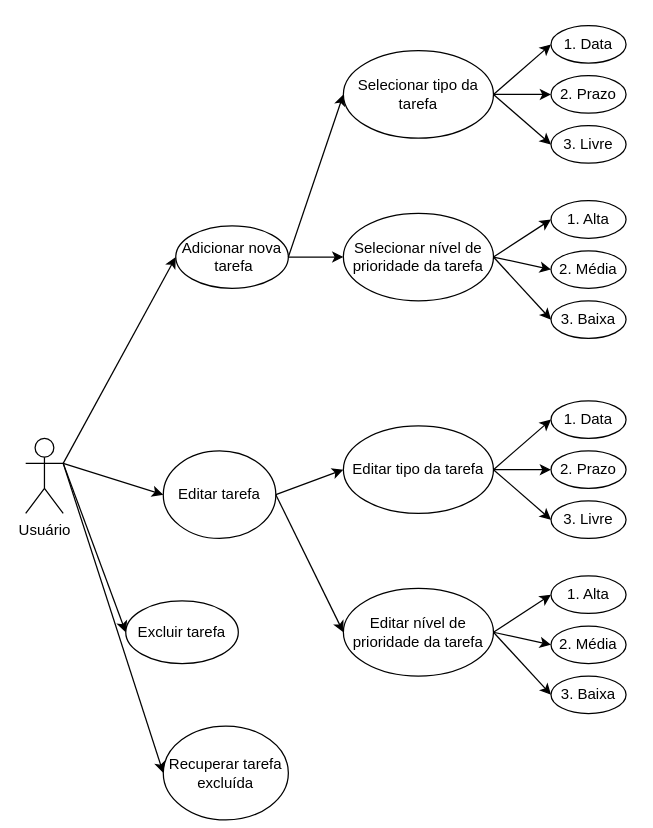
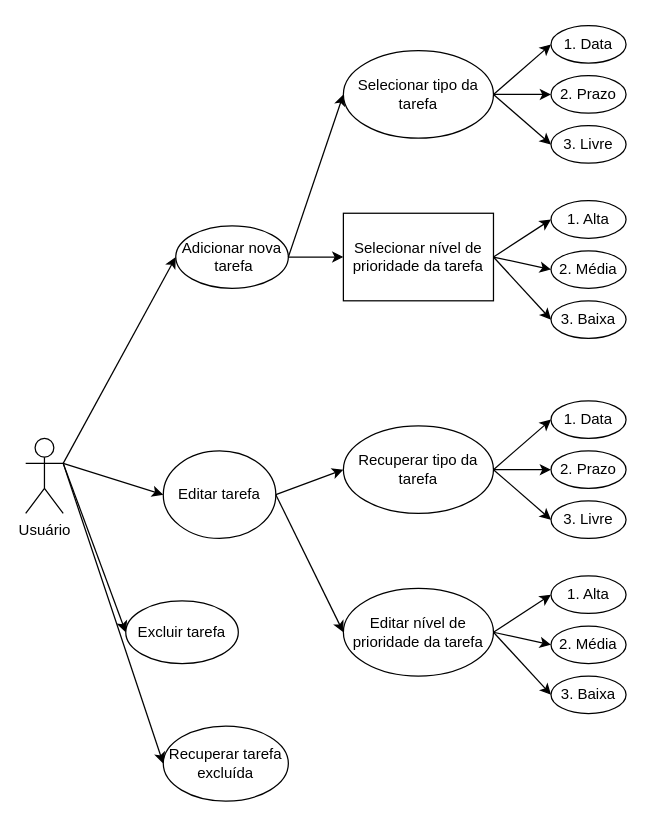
(418, 257) -> (418, 257)
(418, 469) -> (418, 469)
(226, 773) -> (226, 763)
